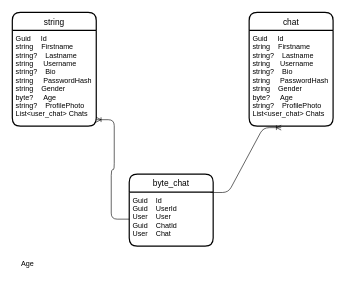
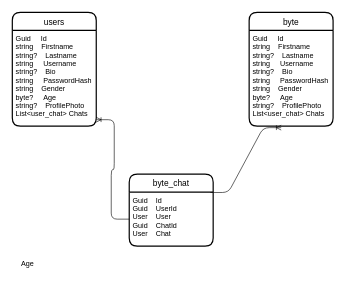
(54, 22) -> (54, 22)
(291, 22) -> (291, 22)
